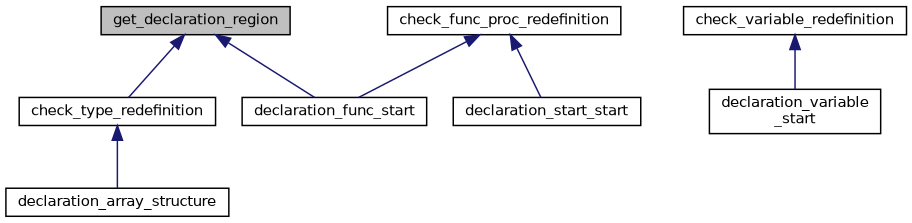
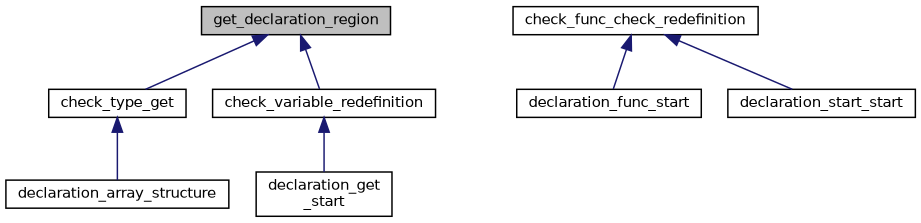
(504, 21) -> (636, 21)
(271, 70) -> (313, 69)
(117, 111) -> (117, 103)
(795, 111) -> (324, 194)
